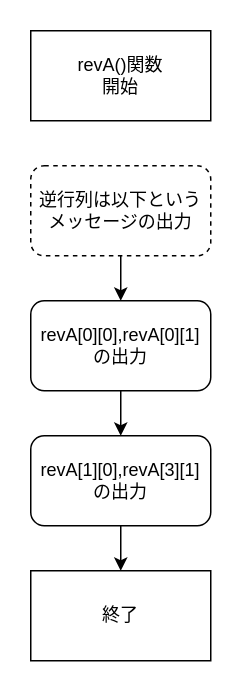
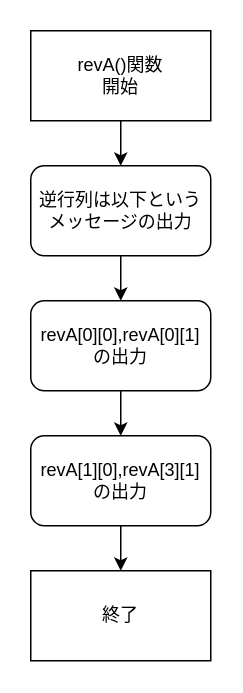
none -> (121, 138)
(121, 211) -> (121, 211)
